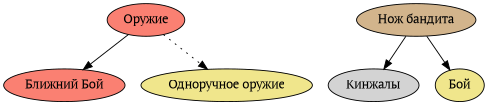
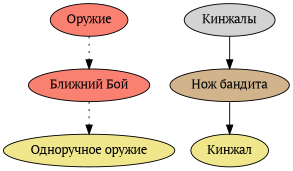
(109, 49) -> (89, 48)
(182, 49) -> (89, 113)
(397, 49) -> (230, 48)
(460, 85) -> (230, 151)
